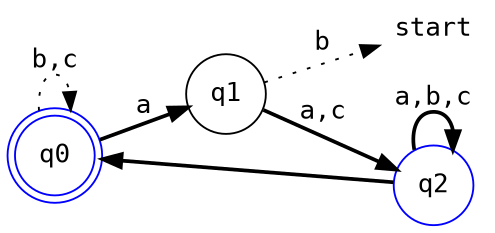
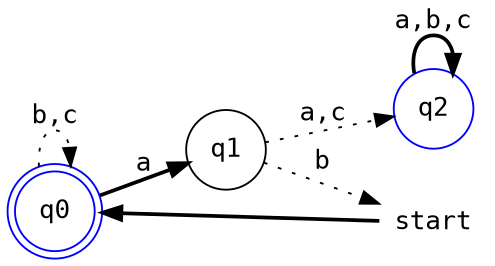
(321, 136) -> (320, 131)
(257, 171) -> (250, 217)
